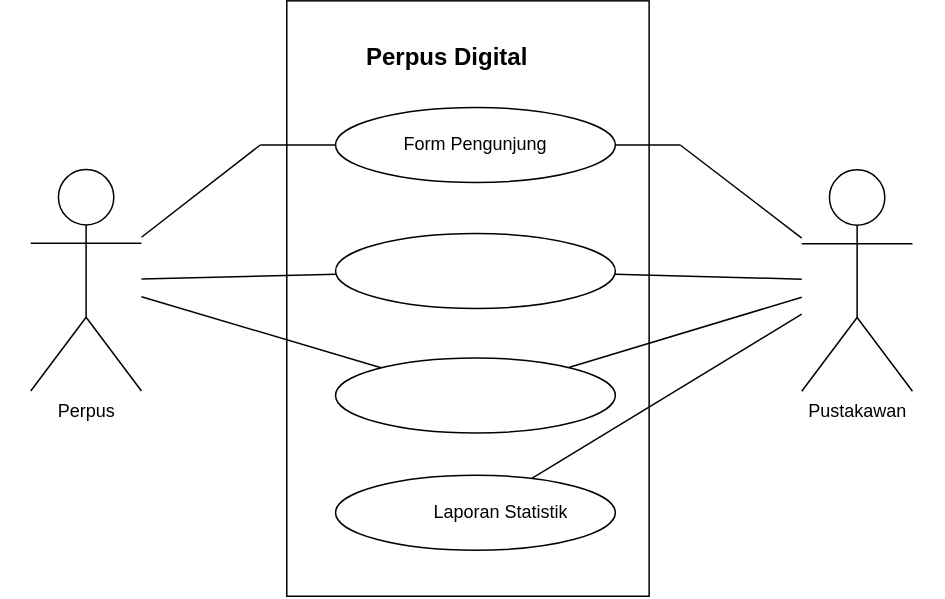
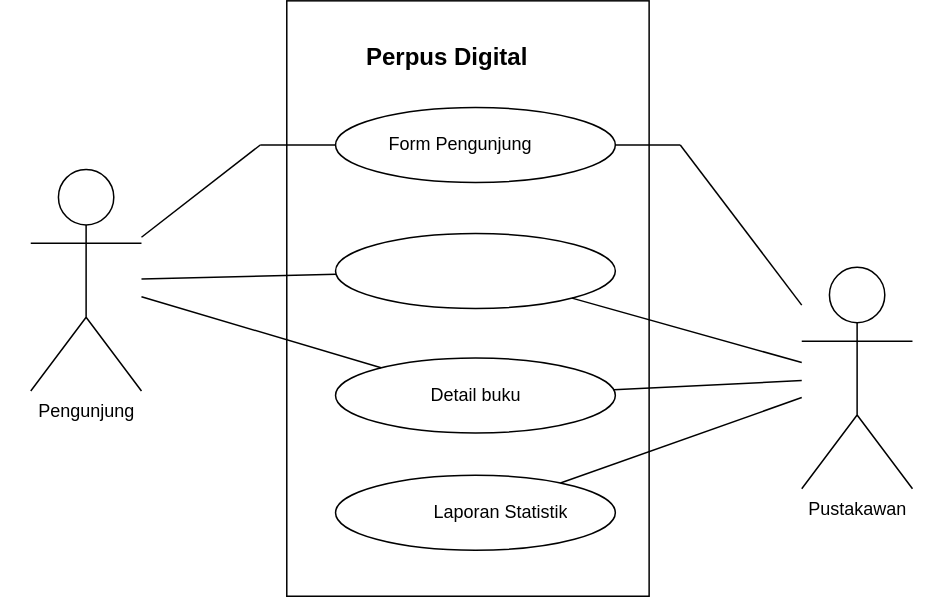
(475, 145) -> (460, 145)
(857, 280) -> (857, 378)
none -> (477, 395)
(87, 412) -> (87, 412)
